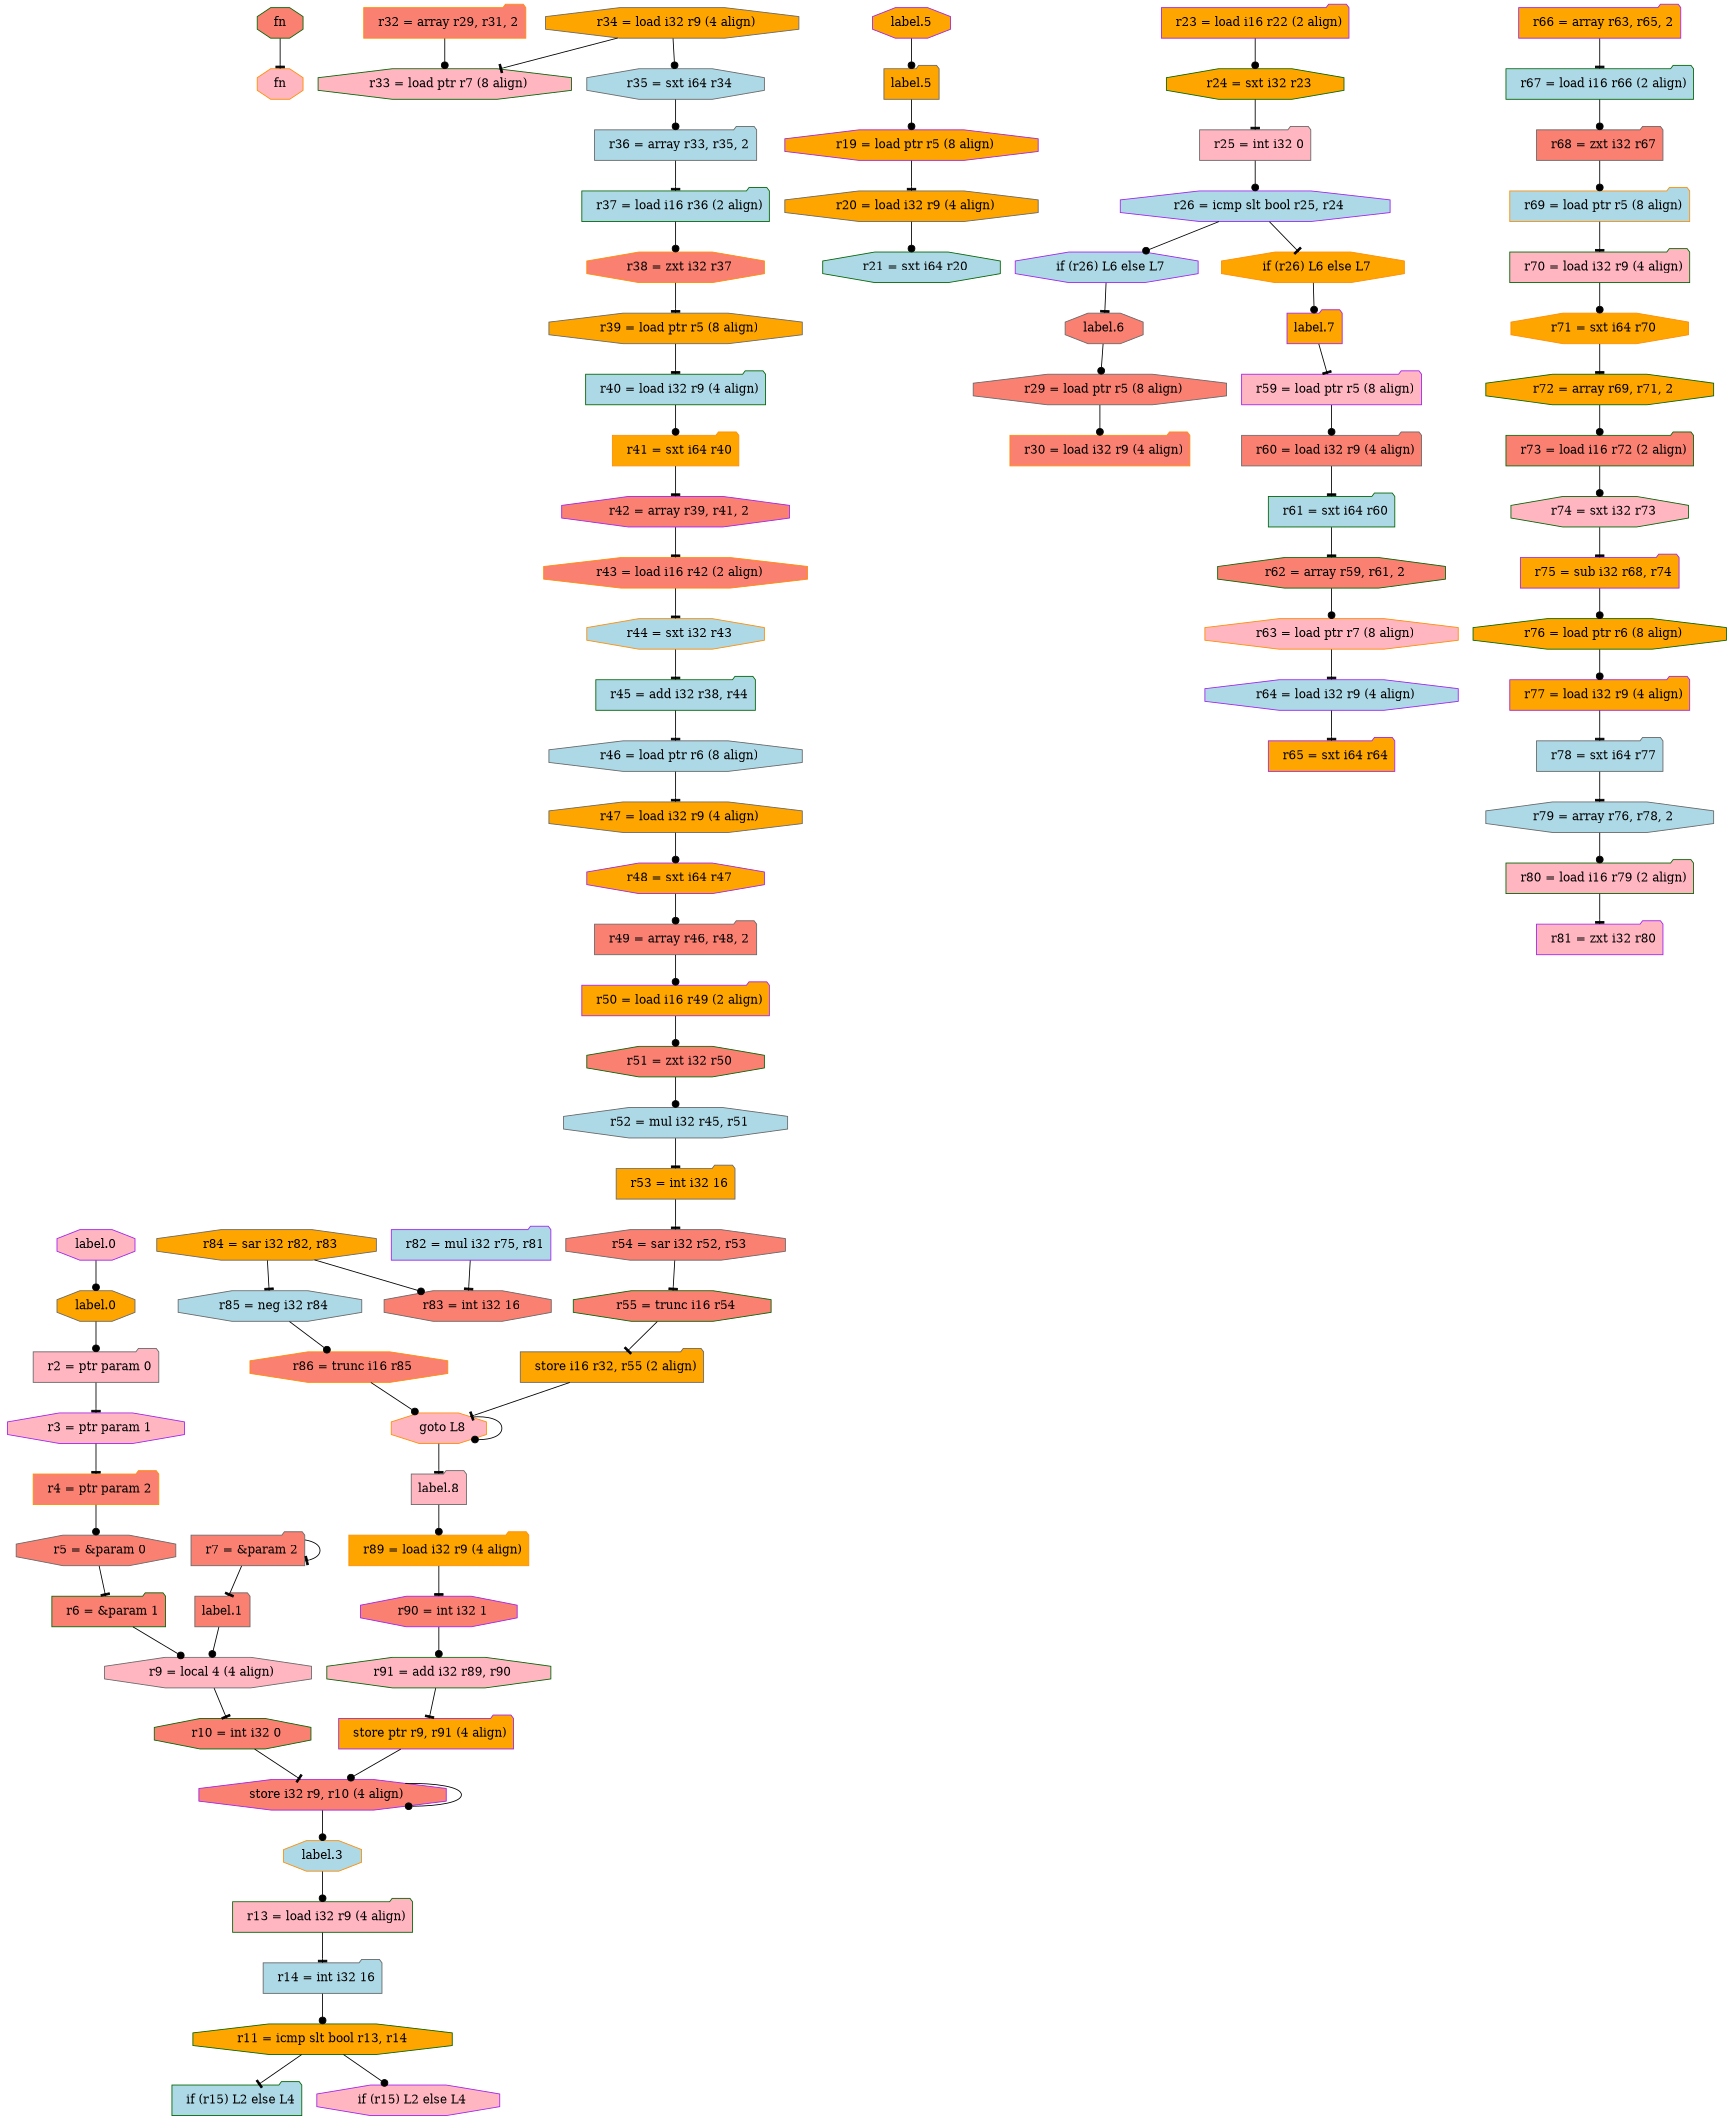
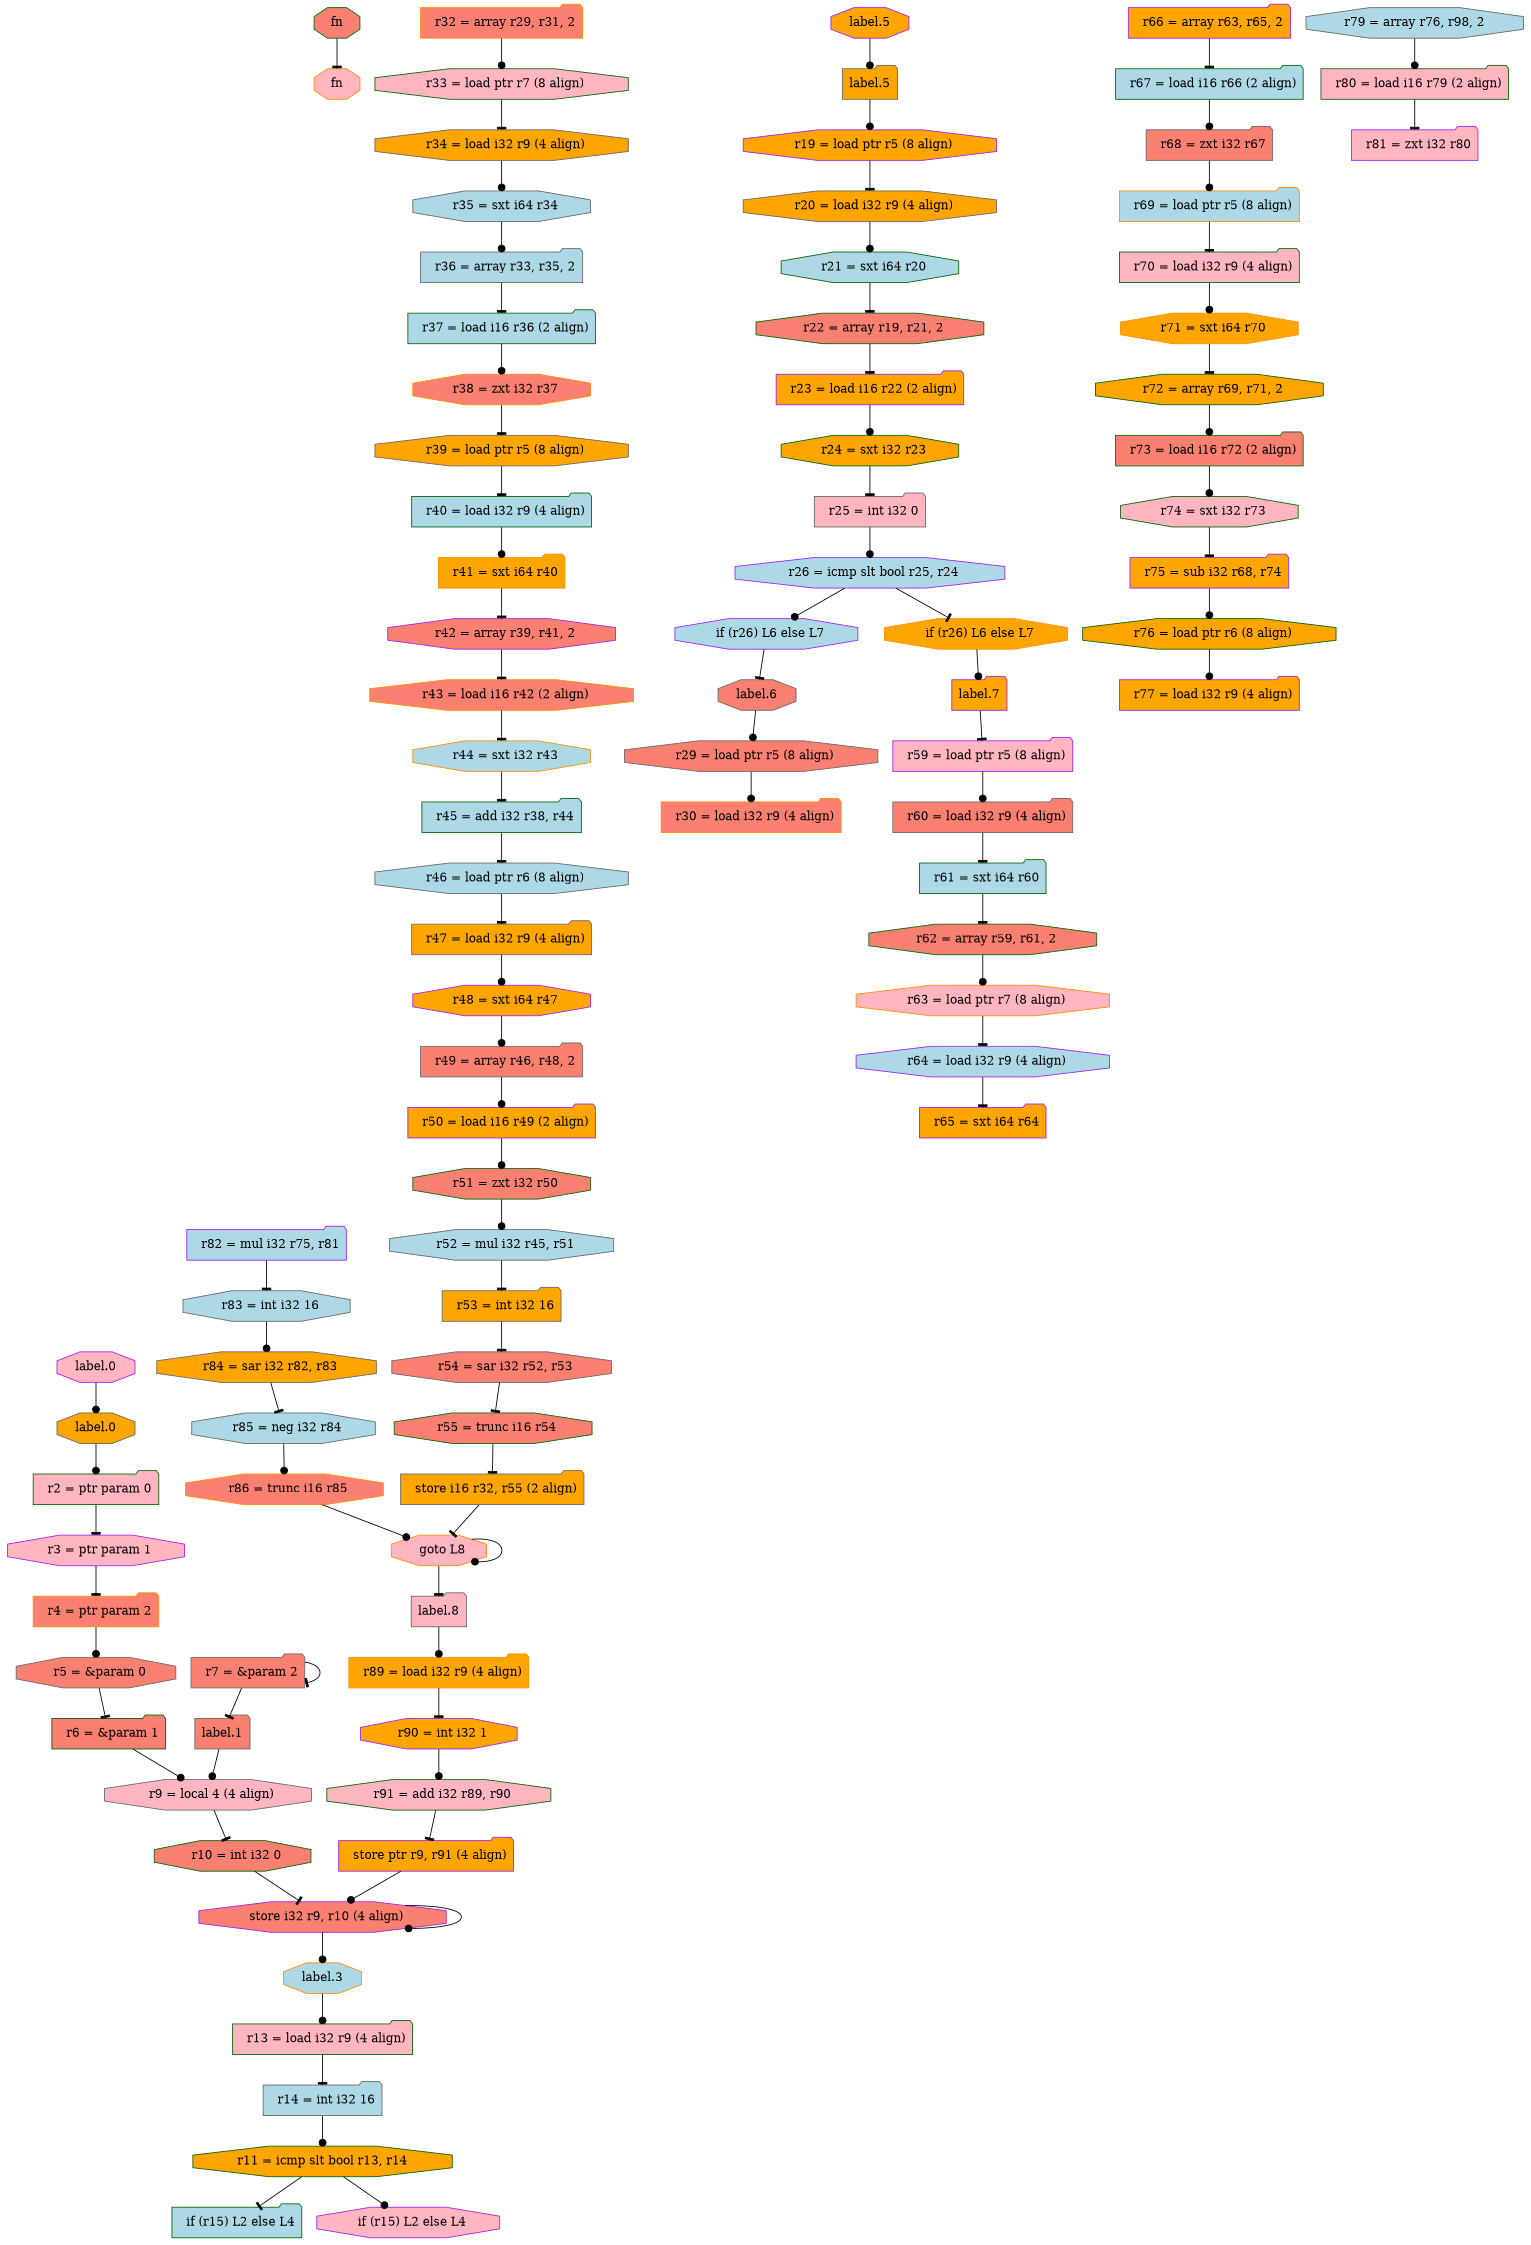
(561, 53) -> (502, 113)
none -> (870, 328)
(1600, 756) -> none
(676, 817) -> (502, 939)
(1600, 817) -> (1415, 23)
(366, 1275) -> (267, 1333)
(468, 1306) -> (267, 1306)
(96, 1367) -> (96, 1489)
(439, 1612) -> (439, 1734)
